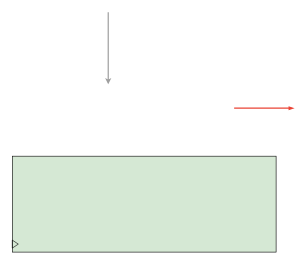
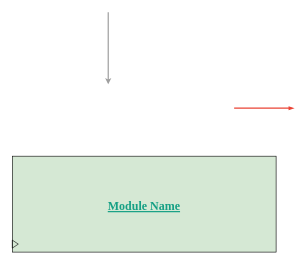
none -> (144, 206)
